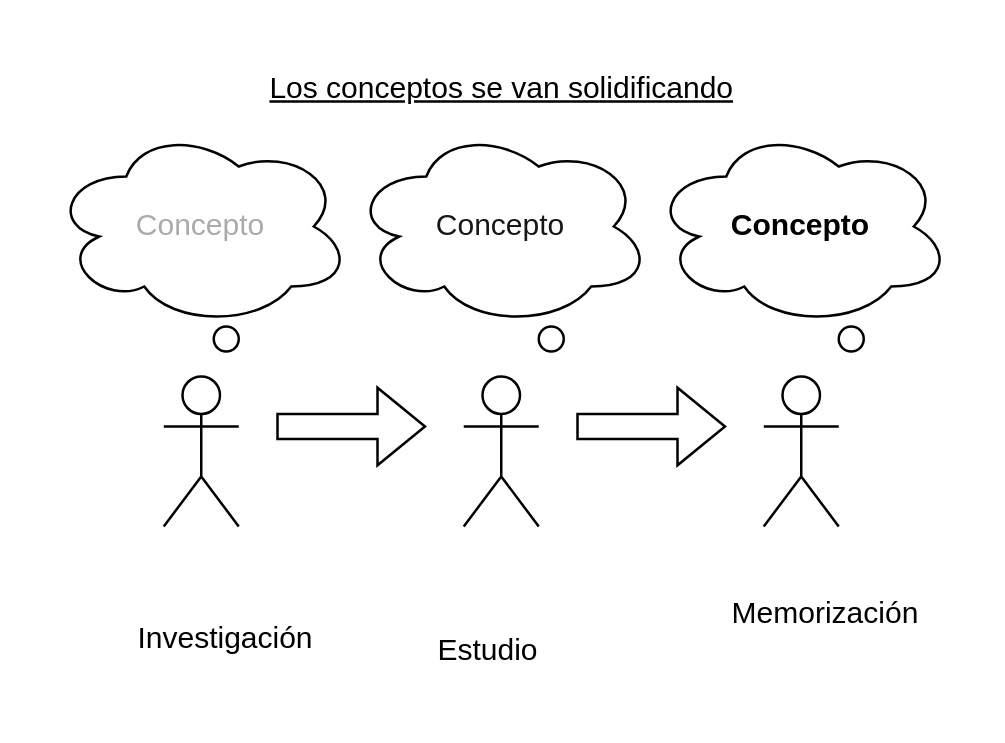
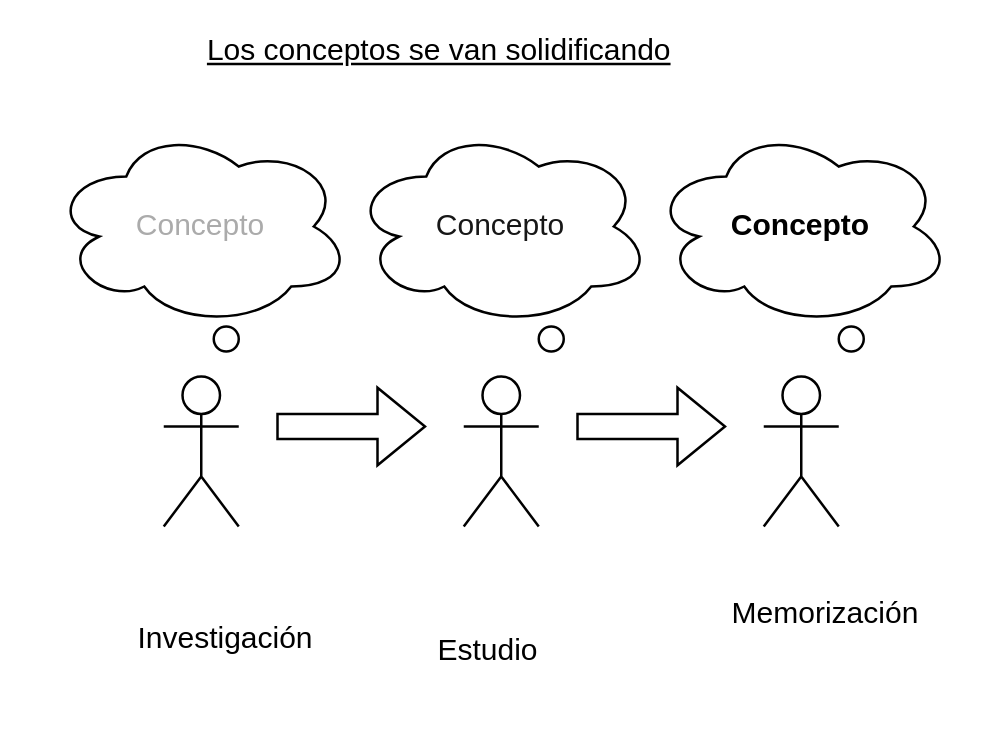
(501, 89) -> (439, 51)
